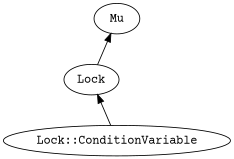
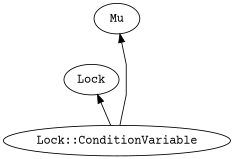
(103, 53) -> (126, 84)
